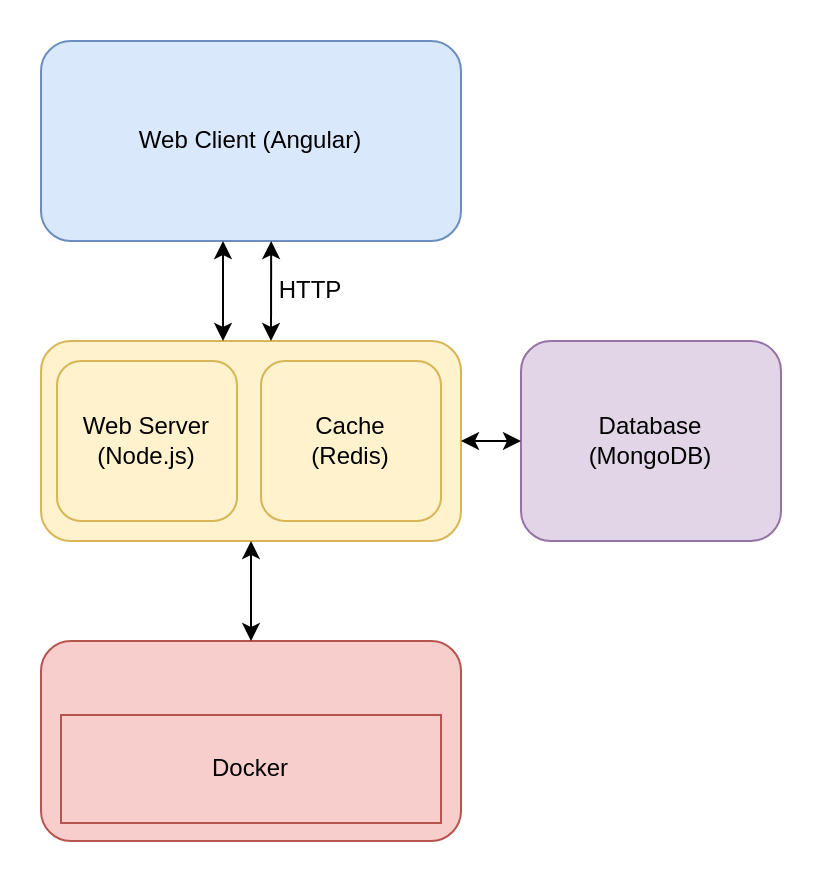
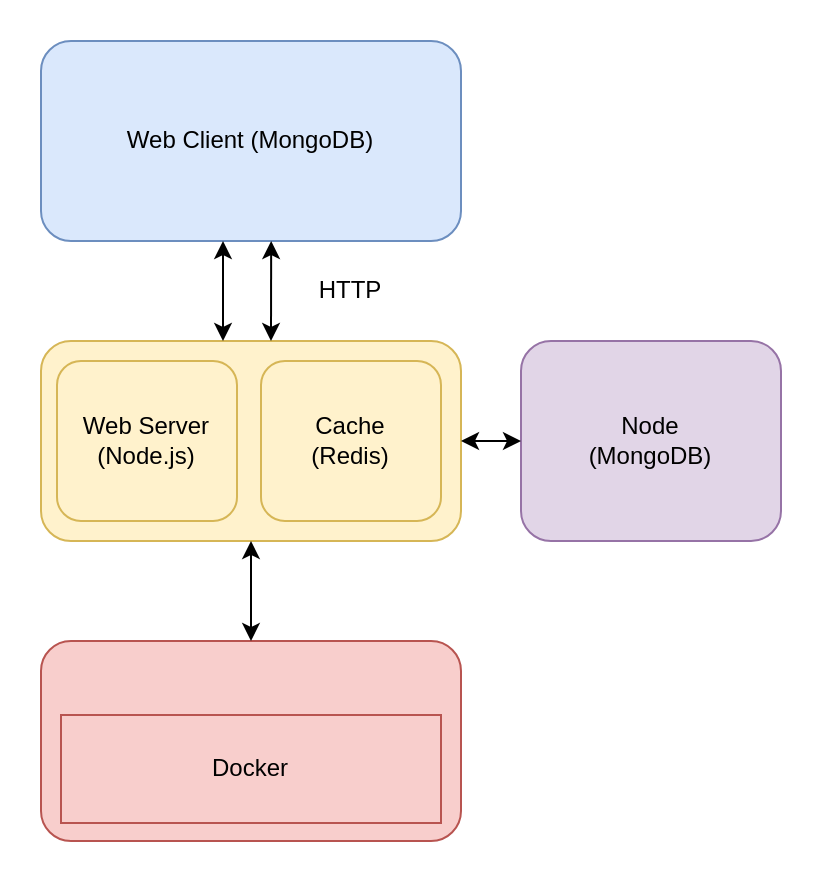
(251, 141) -> (251, 141)
(311, 291) -> (351, 291)
(651, 441) -> (651, 441)
